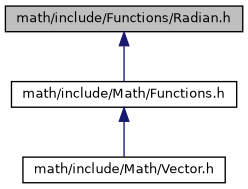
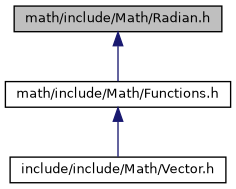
(124, 19) -> (118, 19)
(124, 170) -> (118, 170)
